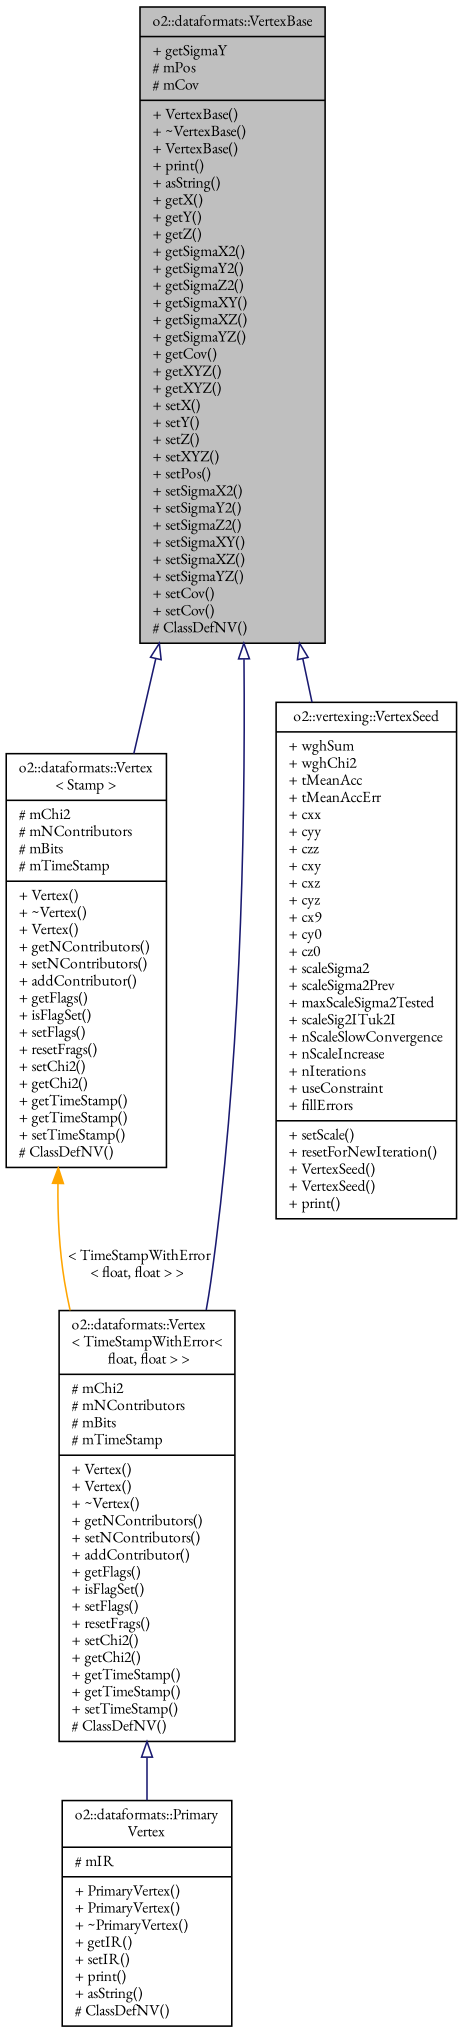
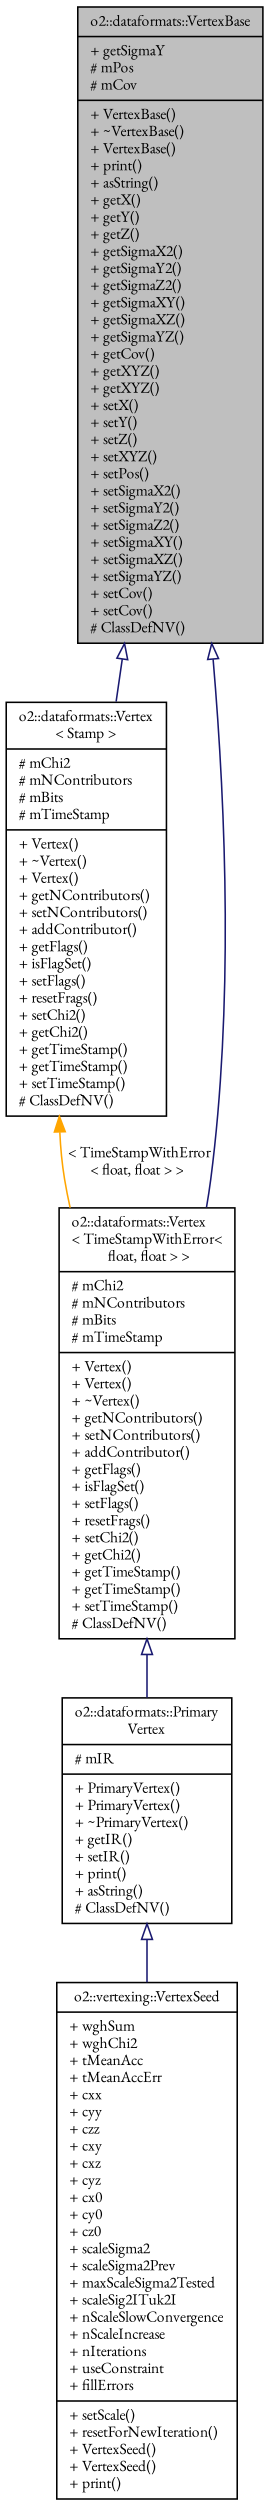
(307, 680) -> (147, 1961)
(306, 917) -> (86, 2197)
